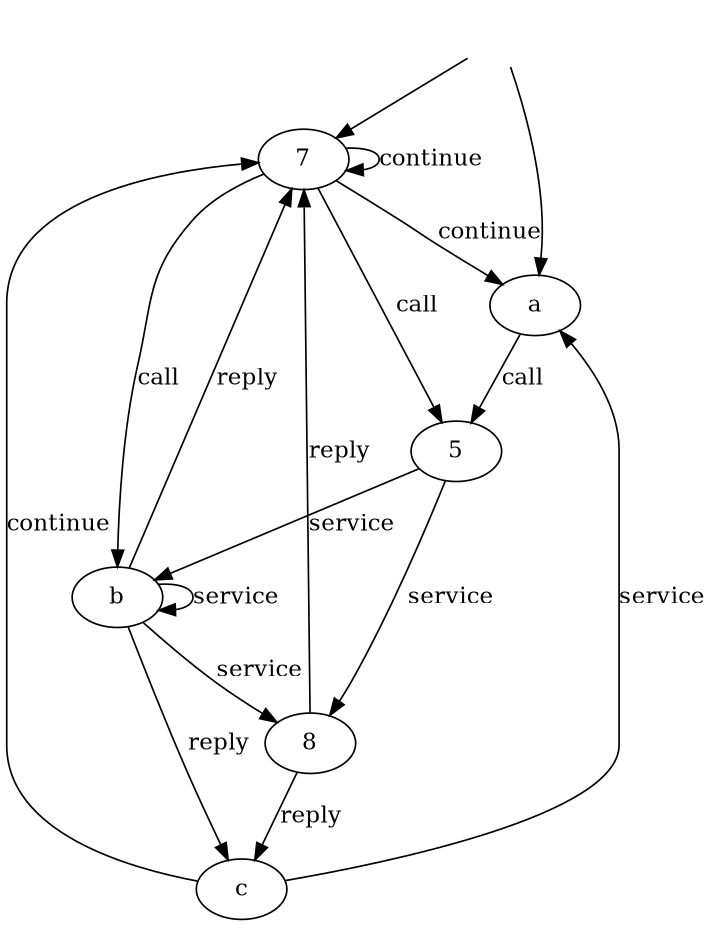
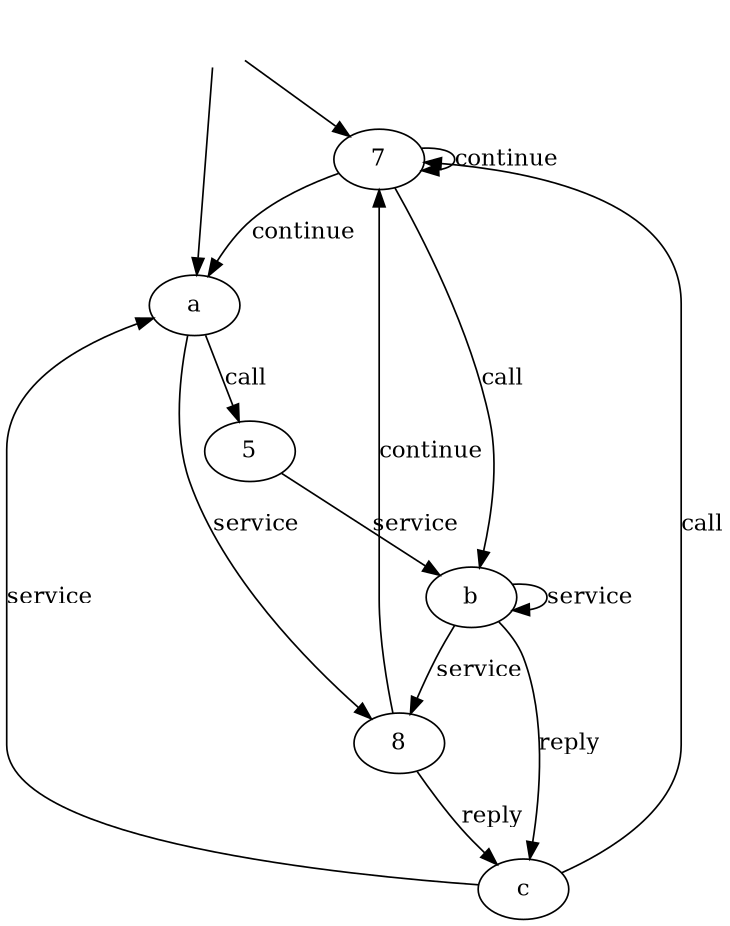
(376, 298) -> none
(207, 386) -> none
(340, 451) -> (431, 451)
(59, 524) -> (702, 524)
(397, 593) -> (219, 543)
